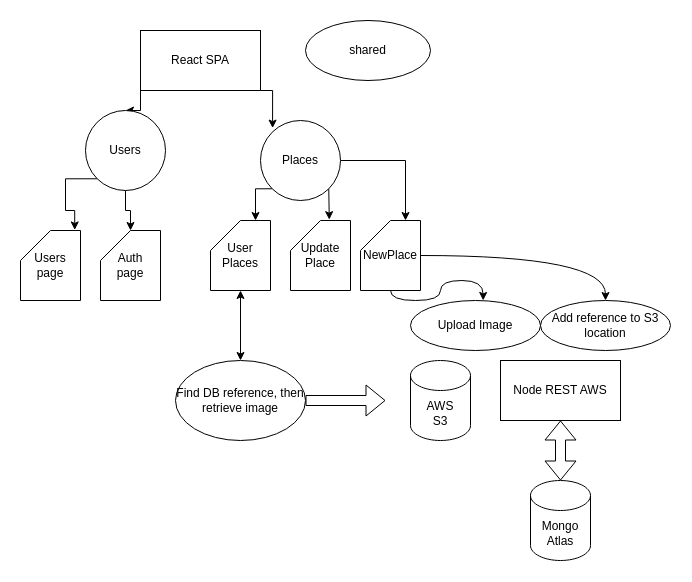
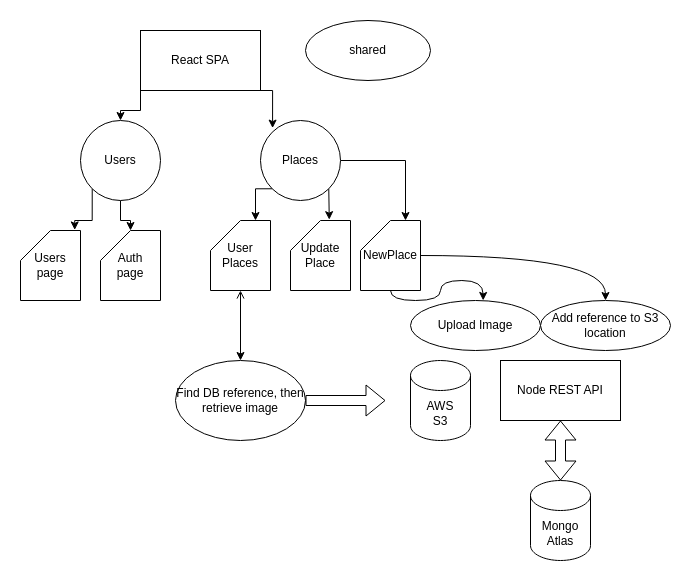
(126, 151) -> (121, 161)
(241, 298) -> (241, 296)
(561, 391) -> (561, 391)
